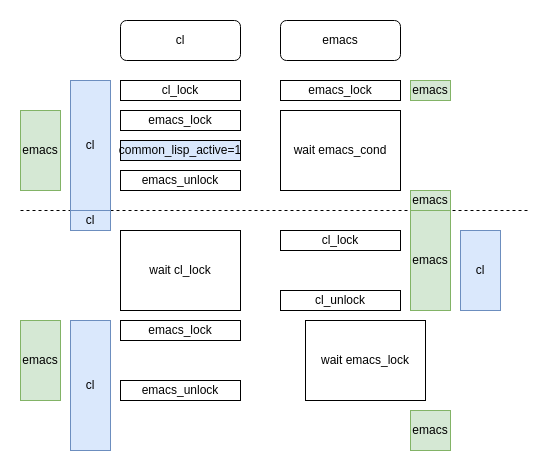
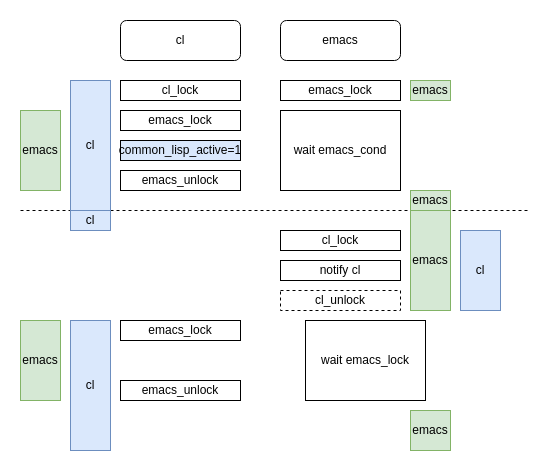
(181, 271) -> none
none -> (341, 271)
(341, 301) -> (341, 301)
